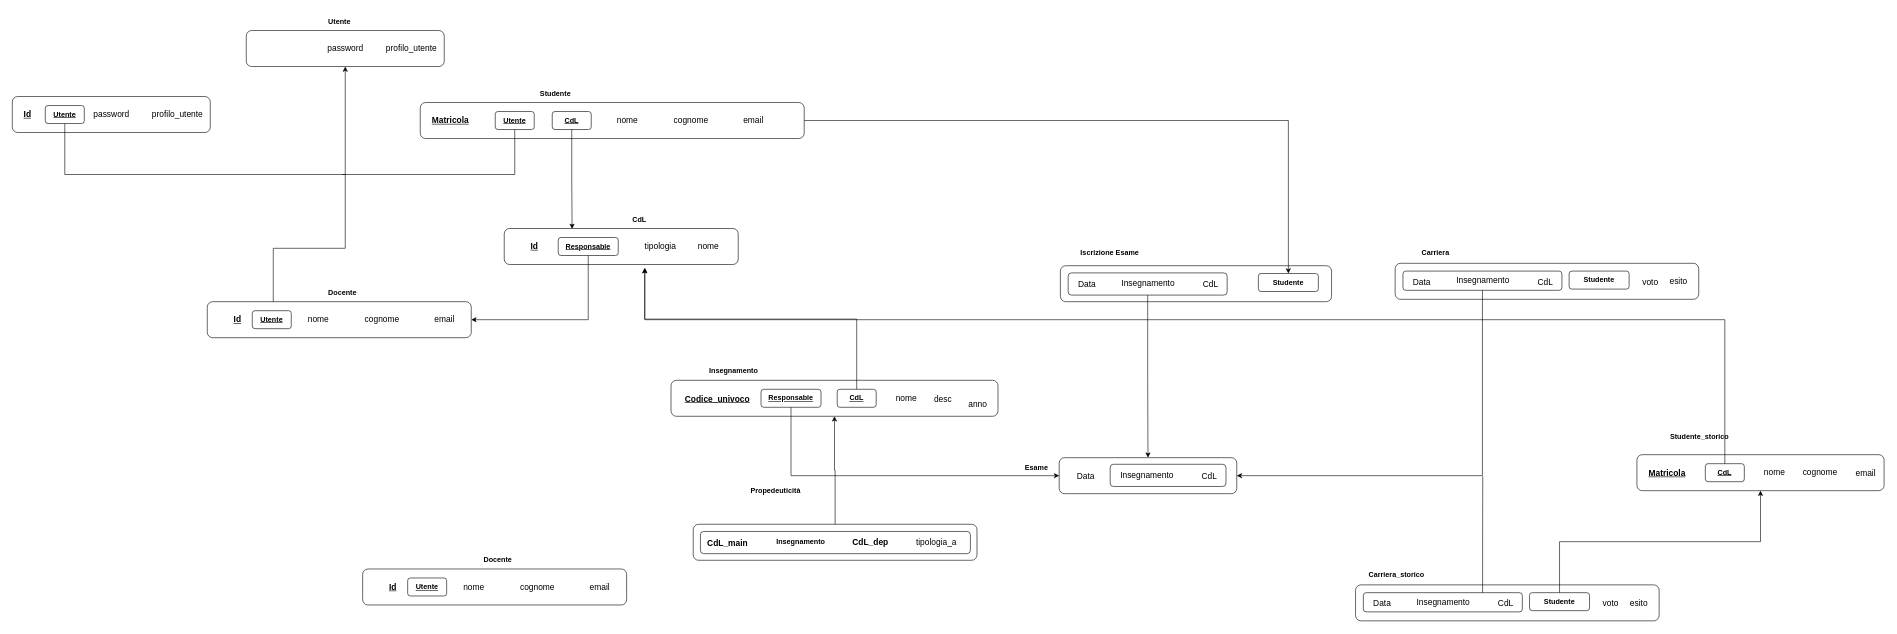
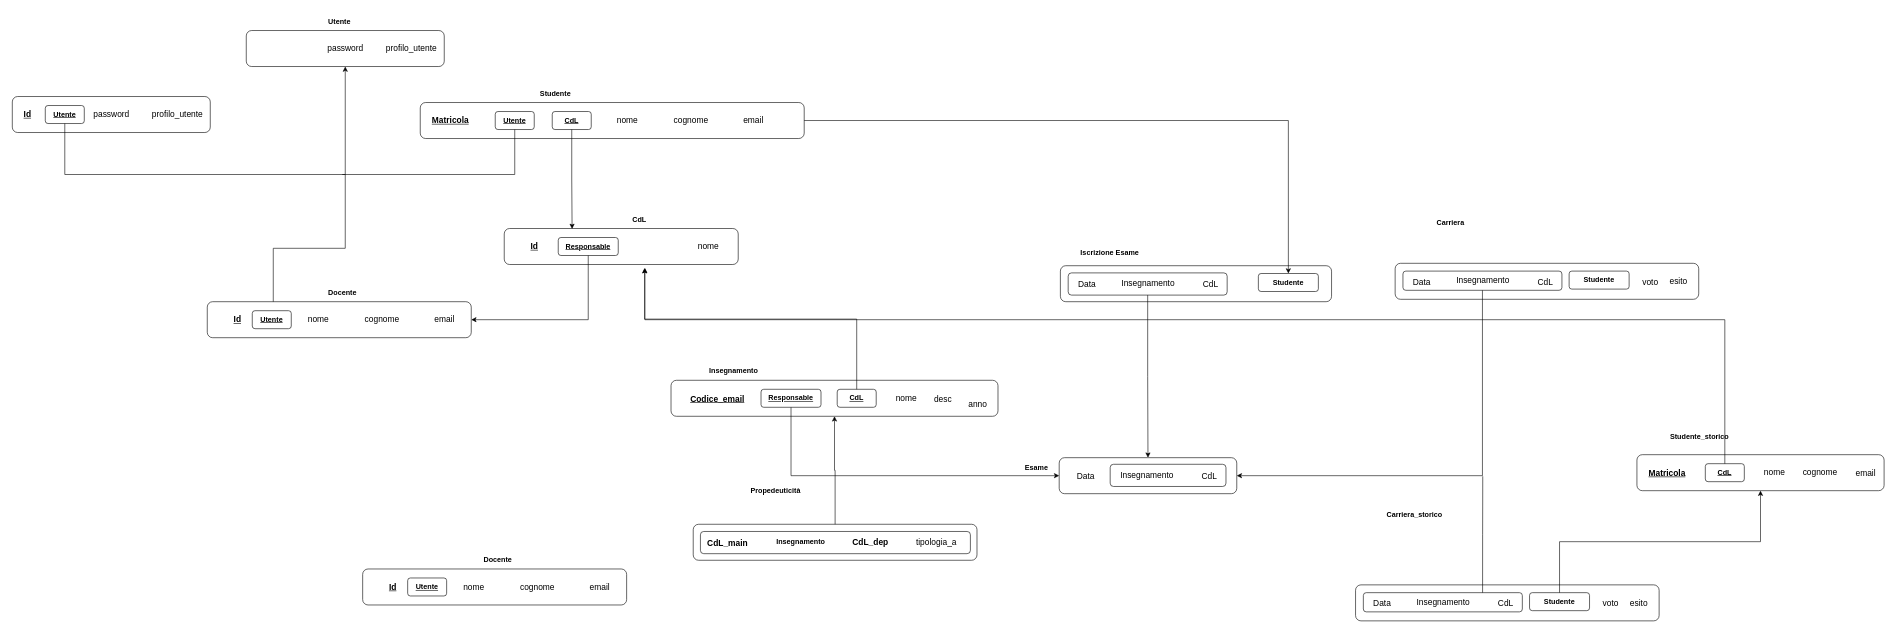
(660, 246) -> none
(1436, 253) -> (1451, 223)
(718, 399) -> (718, 399)
(1396, 575) -> (1414, 515)
